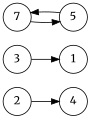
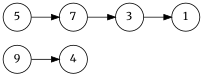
(41, 22) -> (98, 17)
(17, 101) -> (17, 59)
